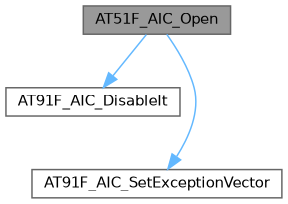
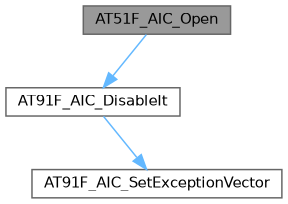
(195, 94) -> (120, 137)
